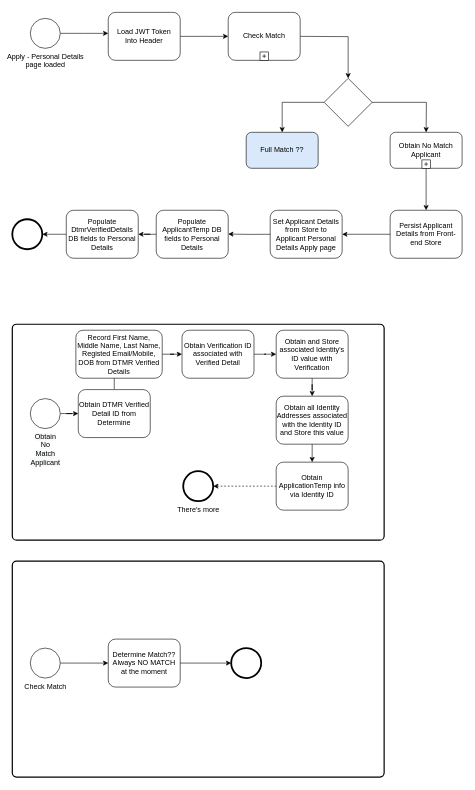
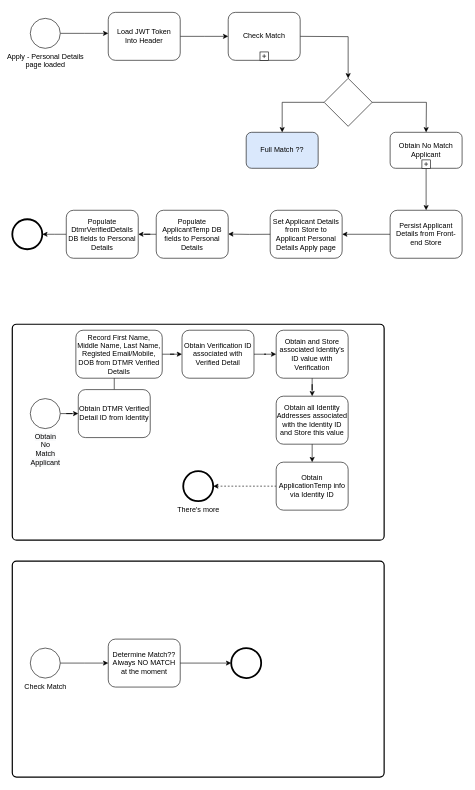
(114, 414) -> (114, 414)
